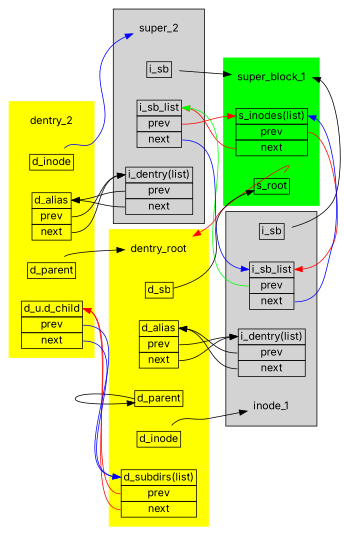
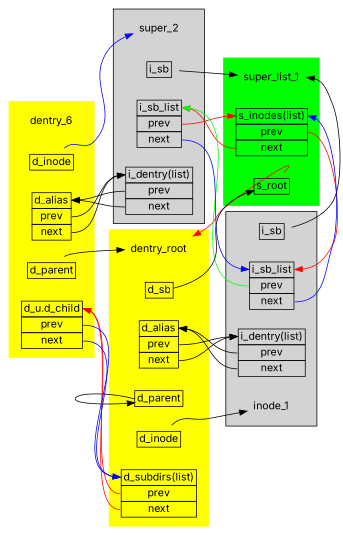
(271, 78) -> (271, 78)
(52, 121) -> (52, 121)
